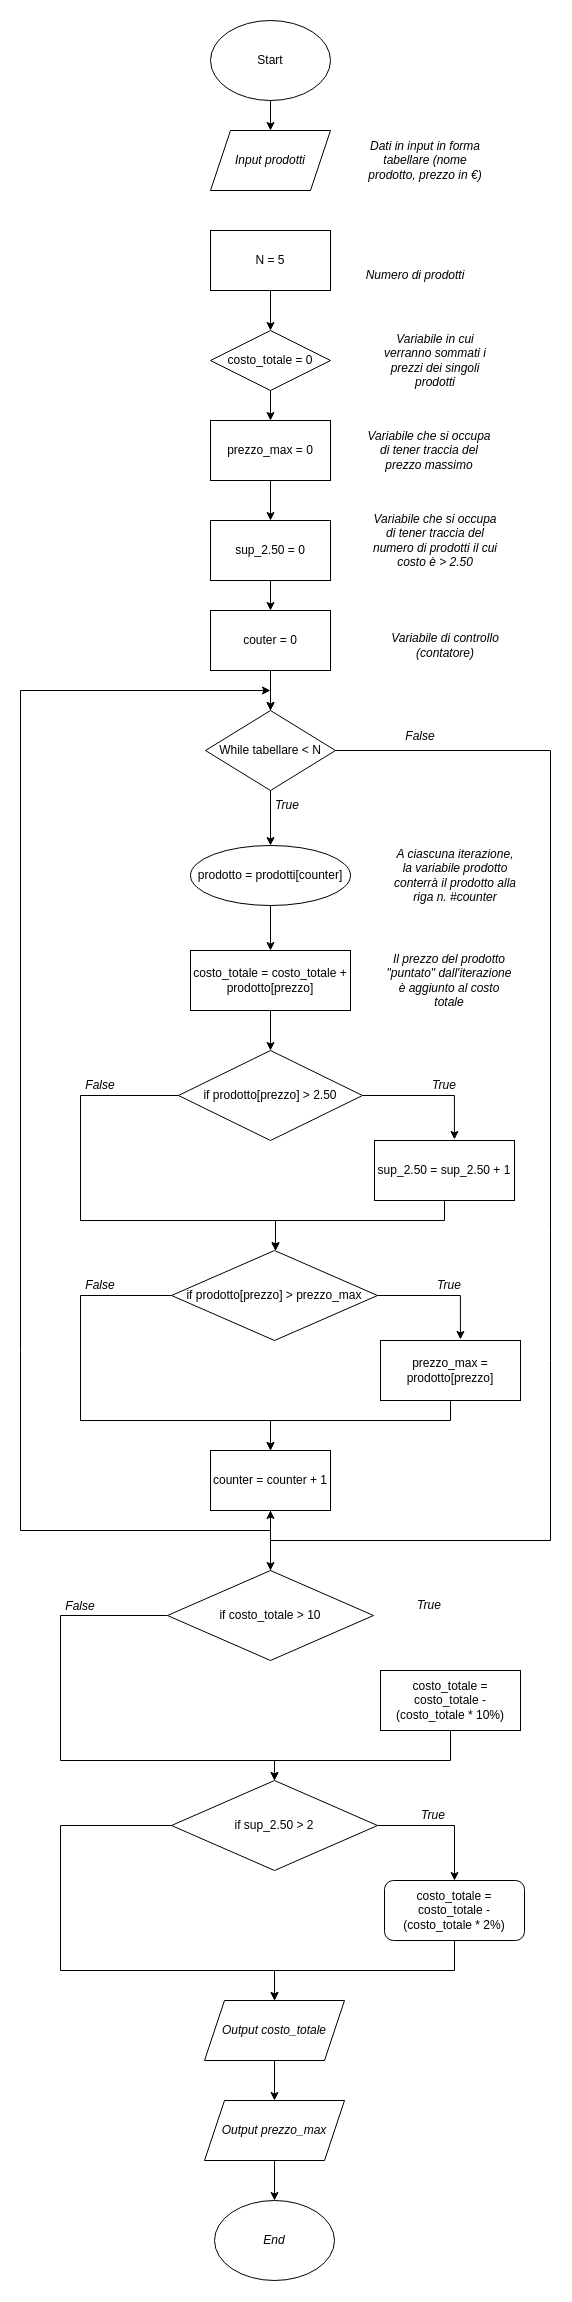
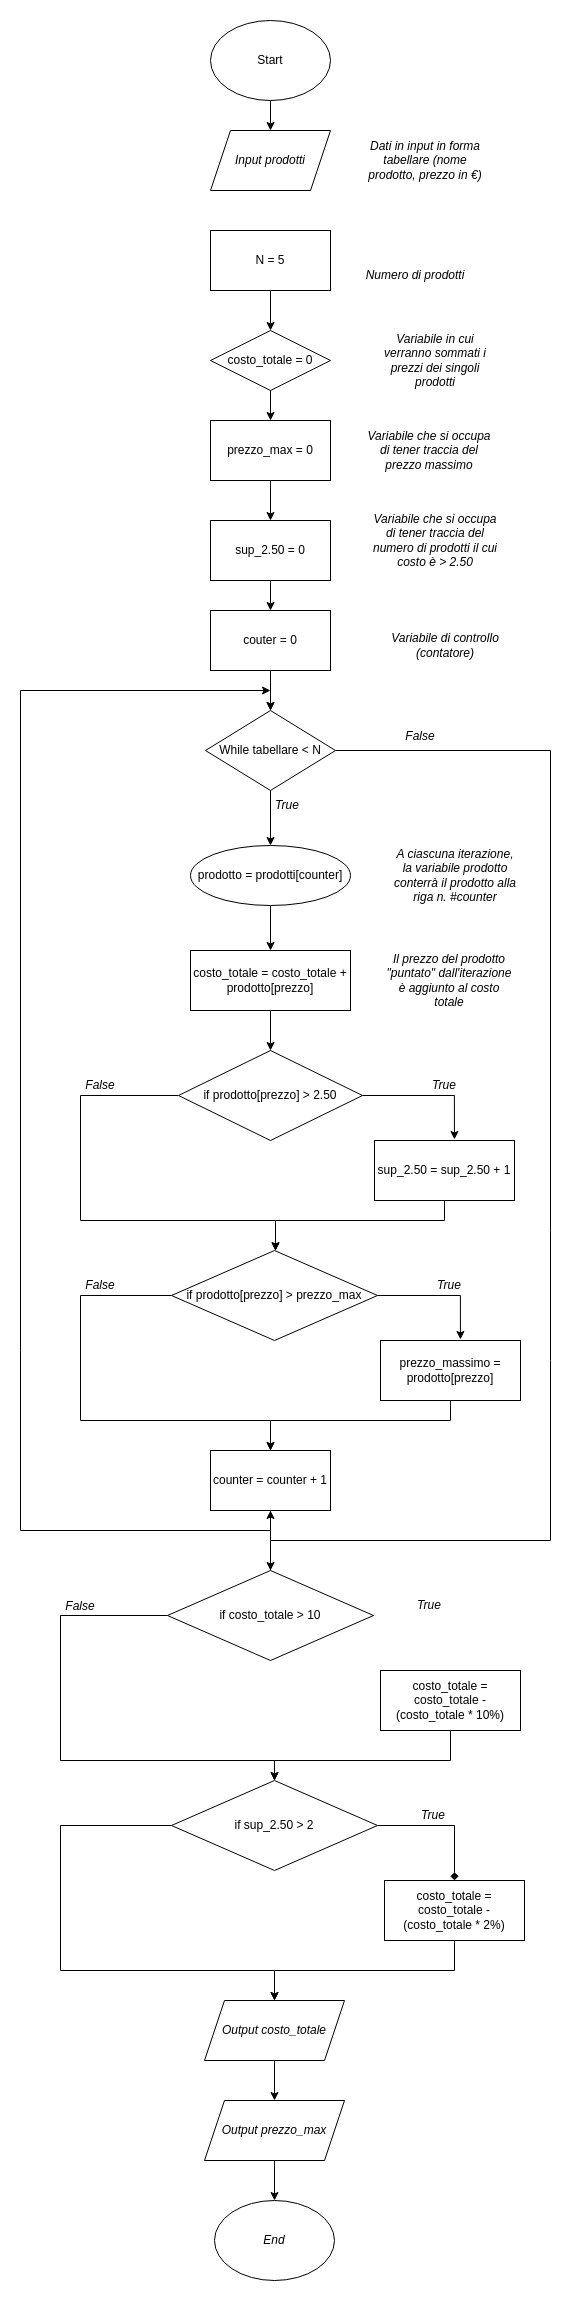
(451, 1371) -> (451, 1371)
(455, 1872) -> (455, 1872)
(455, 1911) -> (455, 1911)
